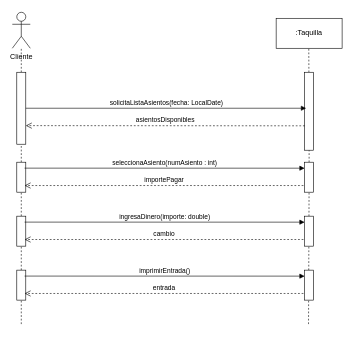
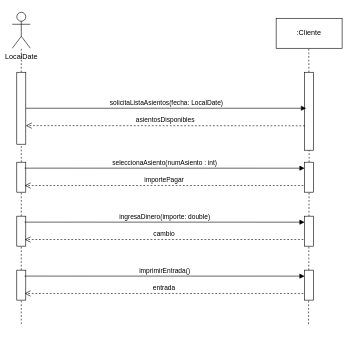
(309, 33) -> (309, 33)
(22, 57) -> (22, 57)
